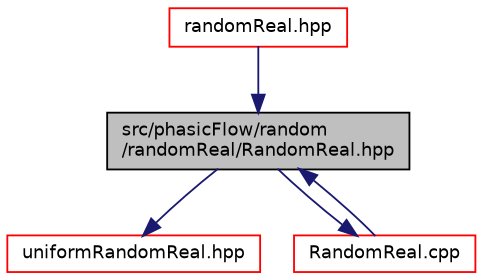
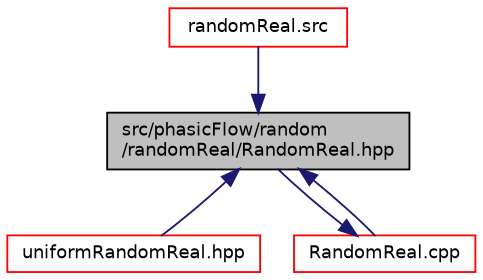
(258, 27) -> (258, 27)
(187, 195) -> (194, 210)
